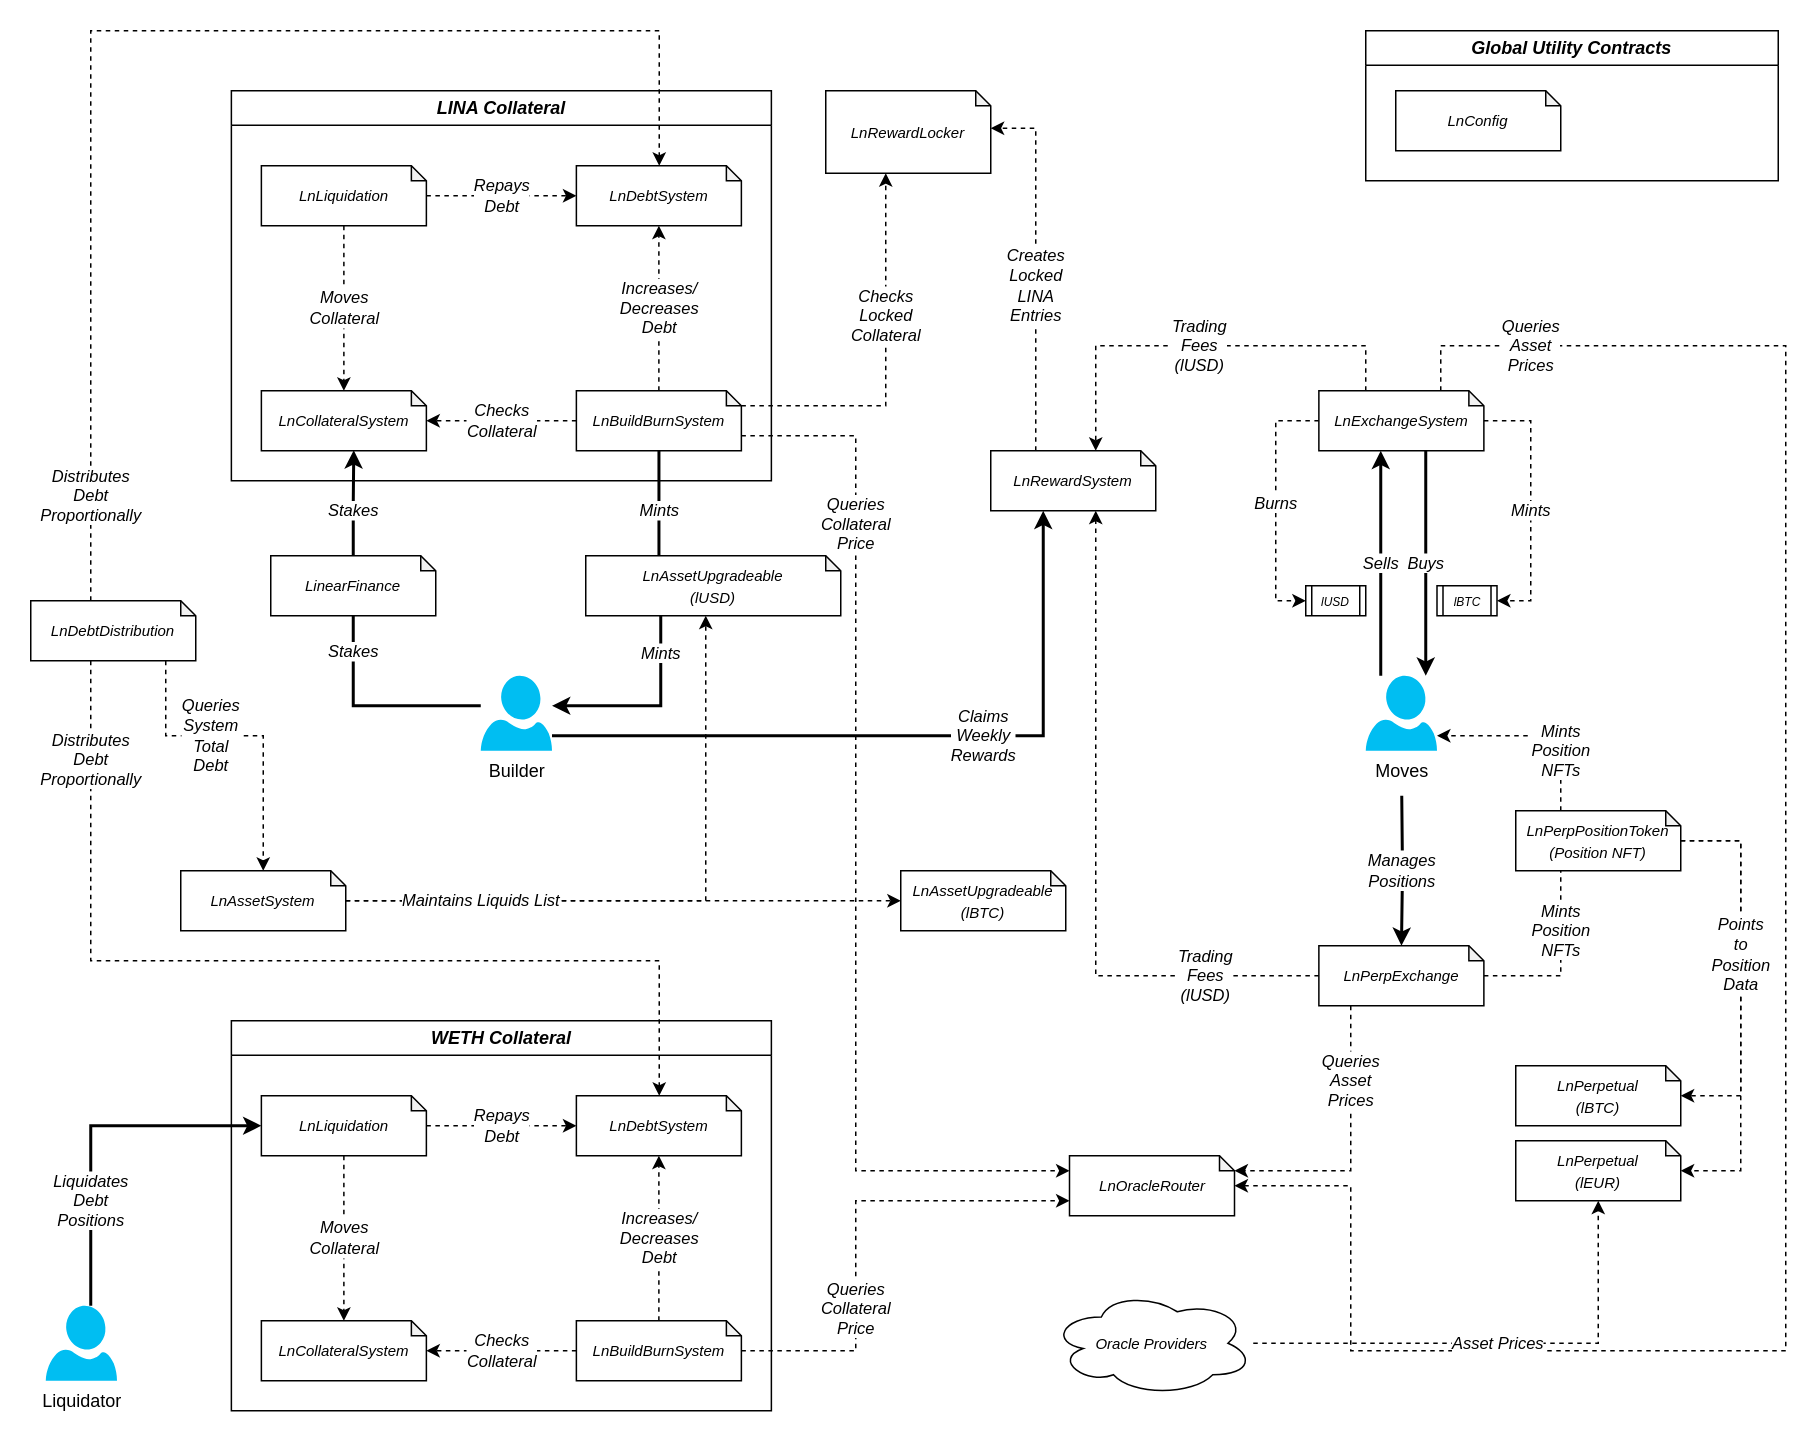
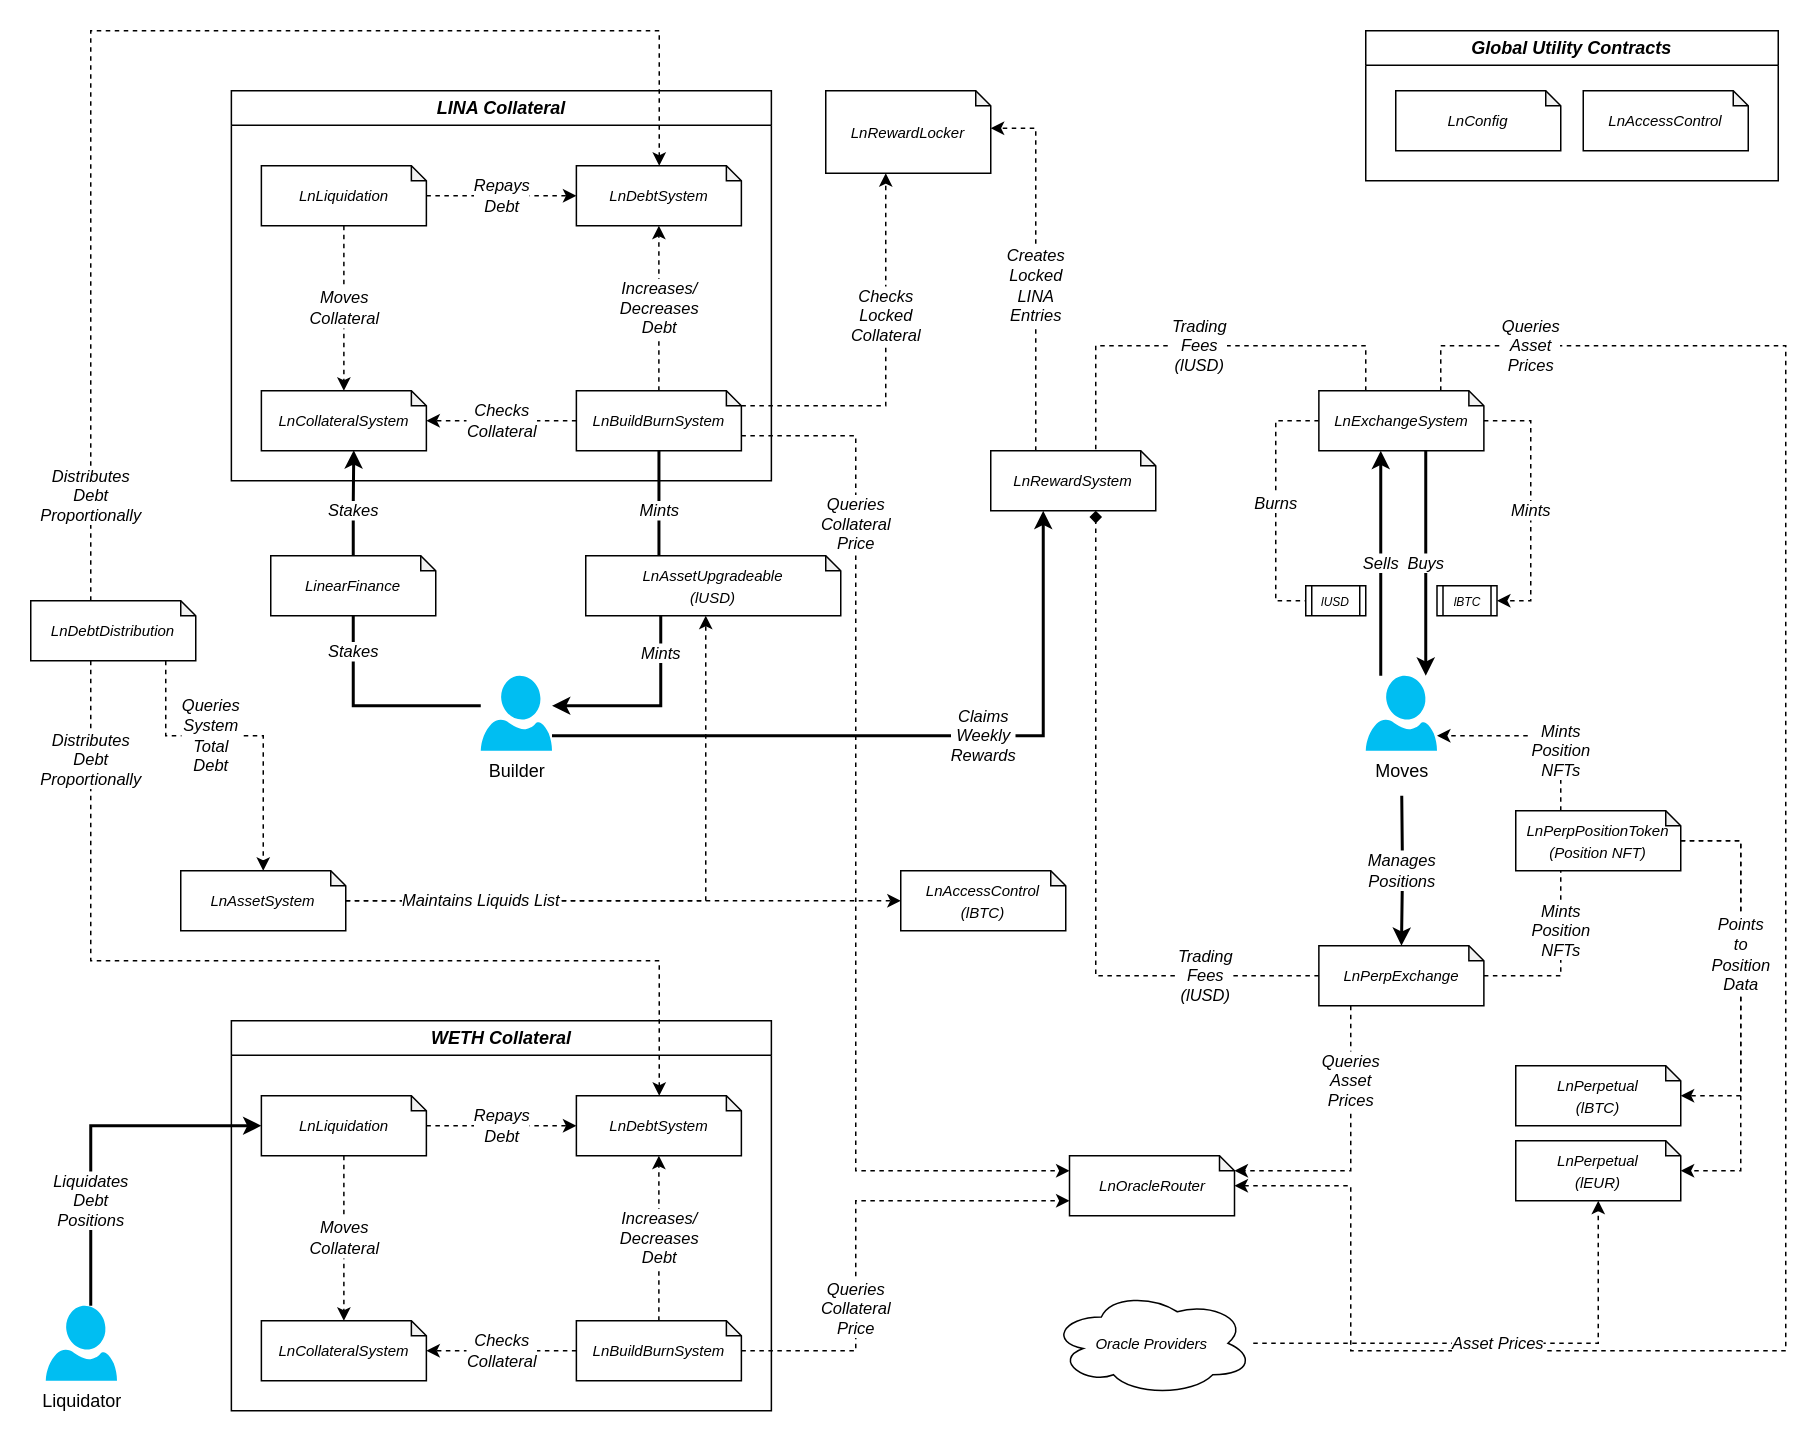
none -> (1666, 121)
(1096, 439) -> (1096, 444)
(1096, 522) -> (1096, 523)
(1294, 601) -> (1298, 601)
(983, 901) -> (983, 901)
